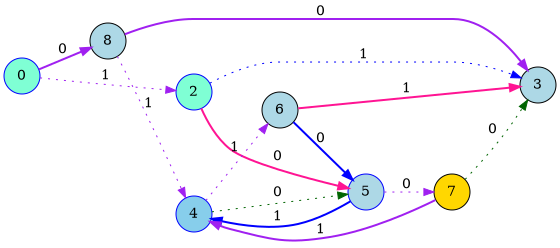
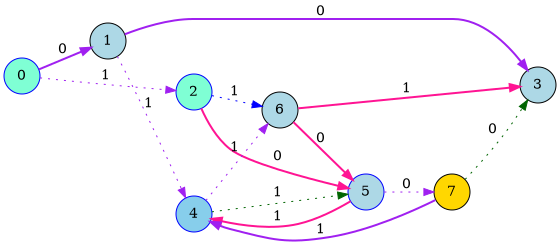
(108, 41) -> (108, 41)
(360, 62) -> (232, 100)
(319, 147) -> (319, 147)
(280, 192) -> (280, 192)
(288, 226) -> (288, 226)
